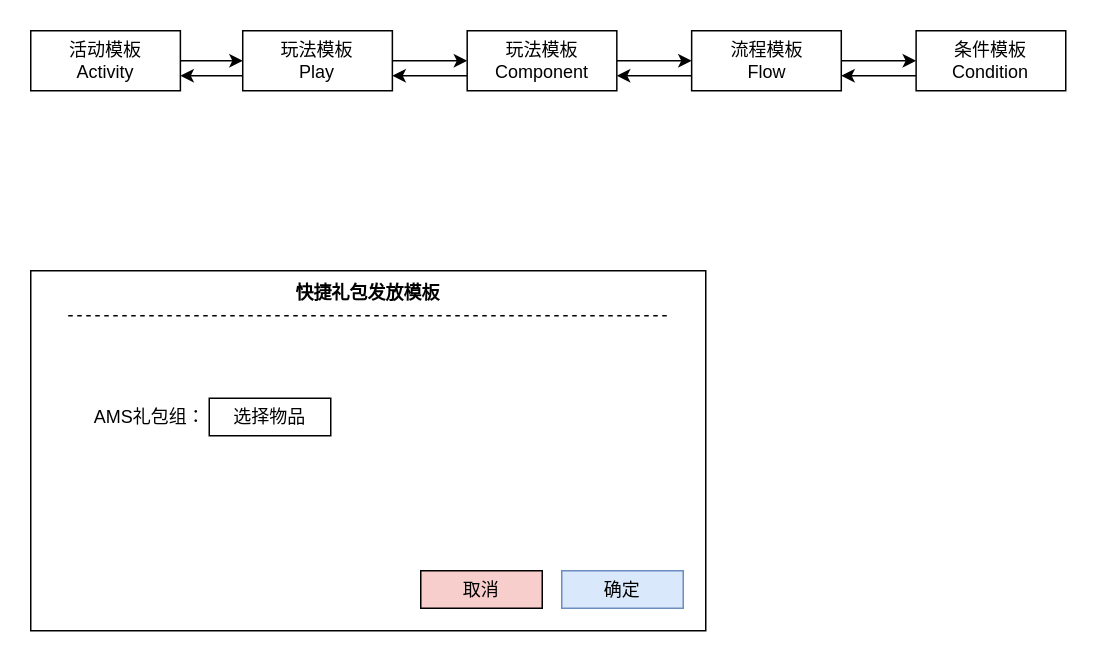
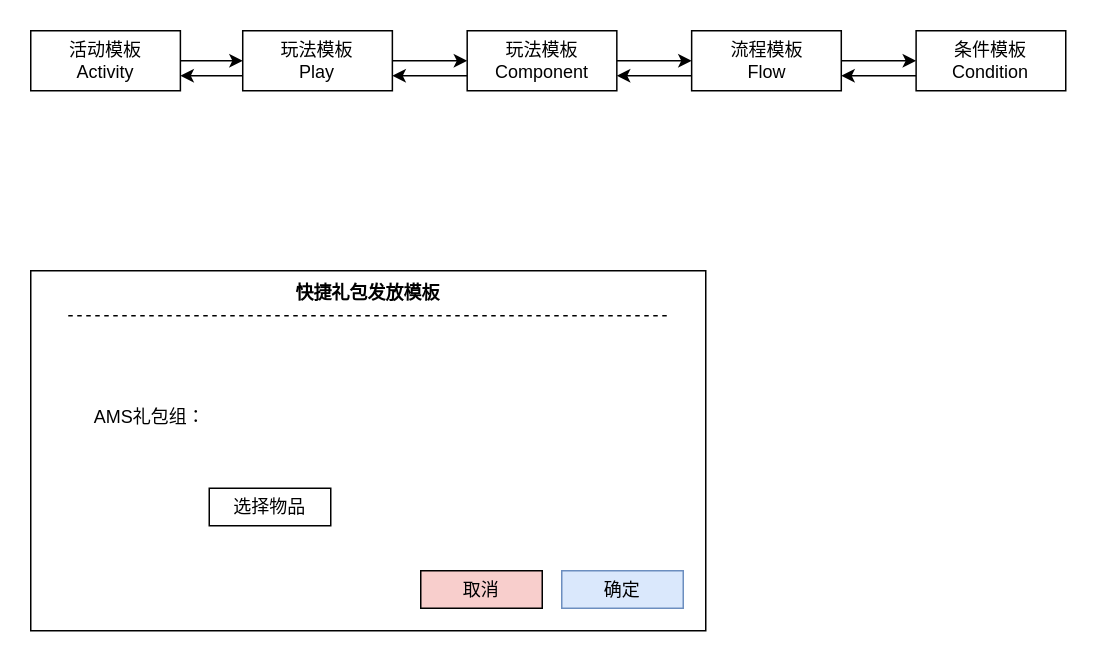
(270, 417) -> (270, 507)
